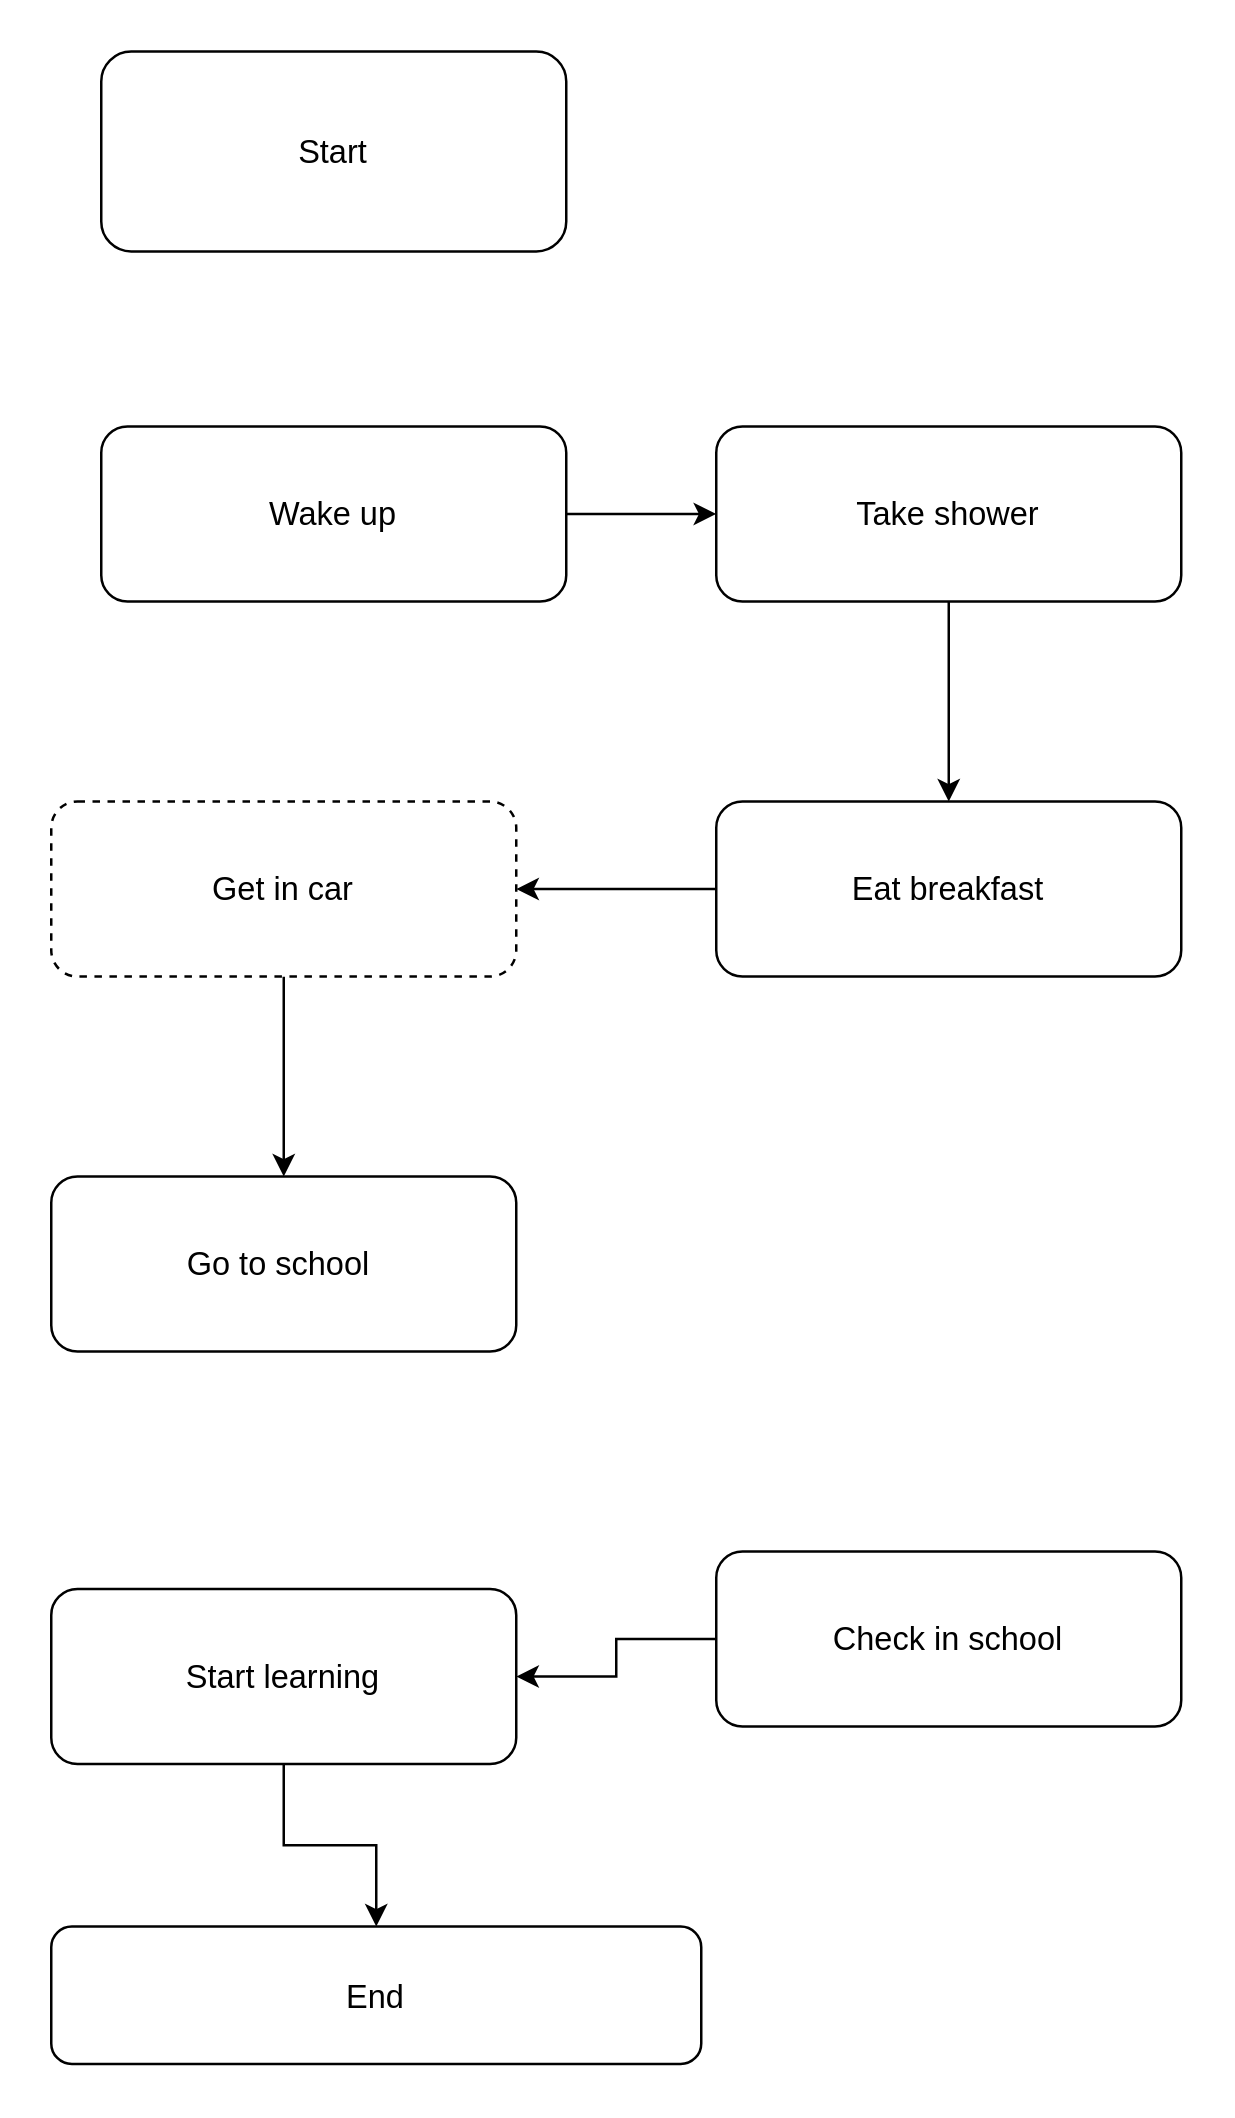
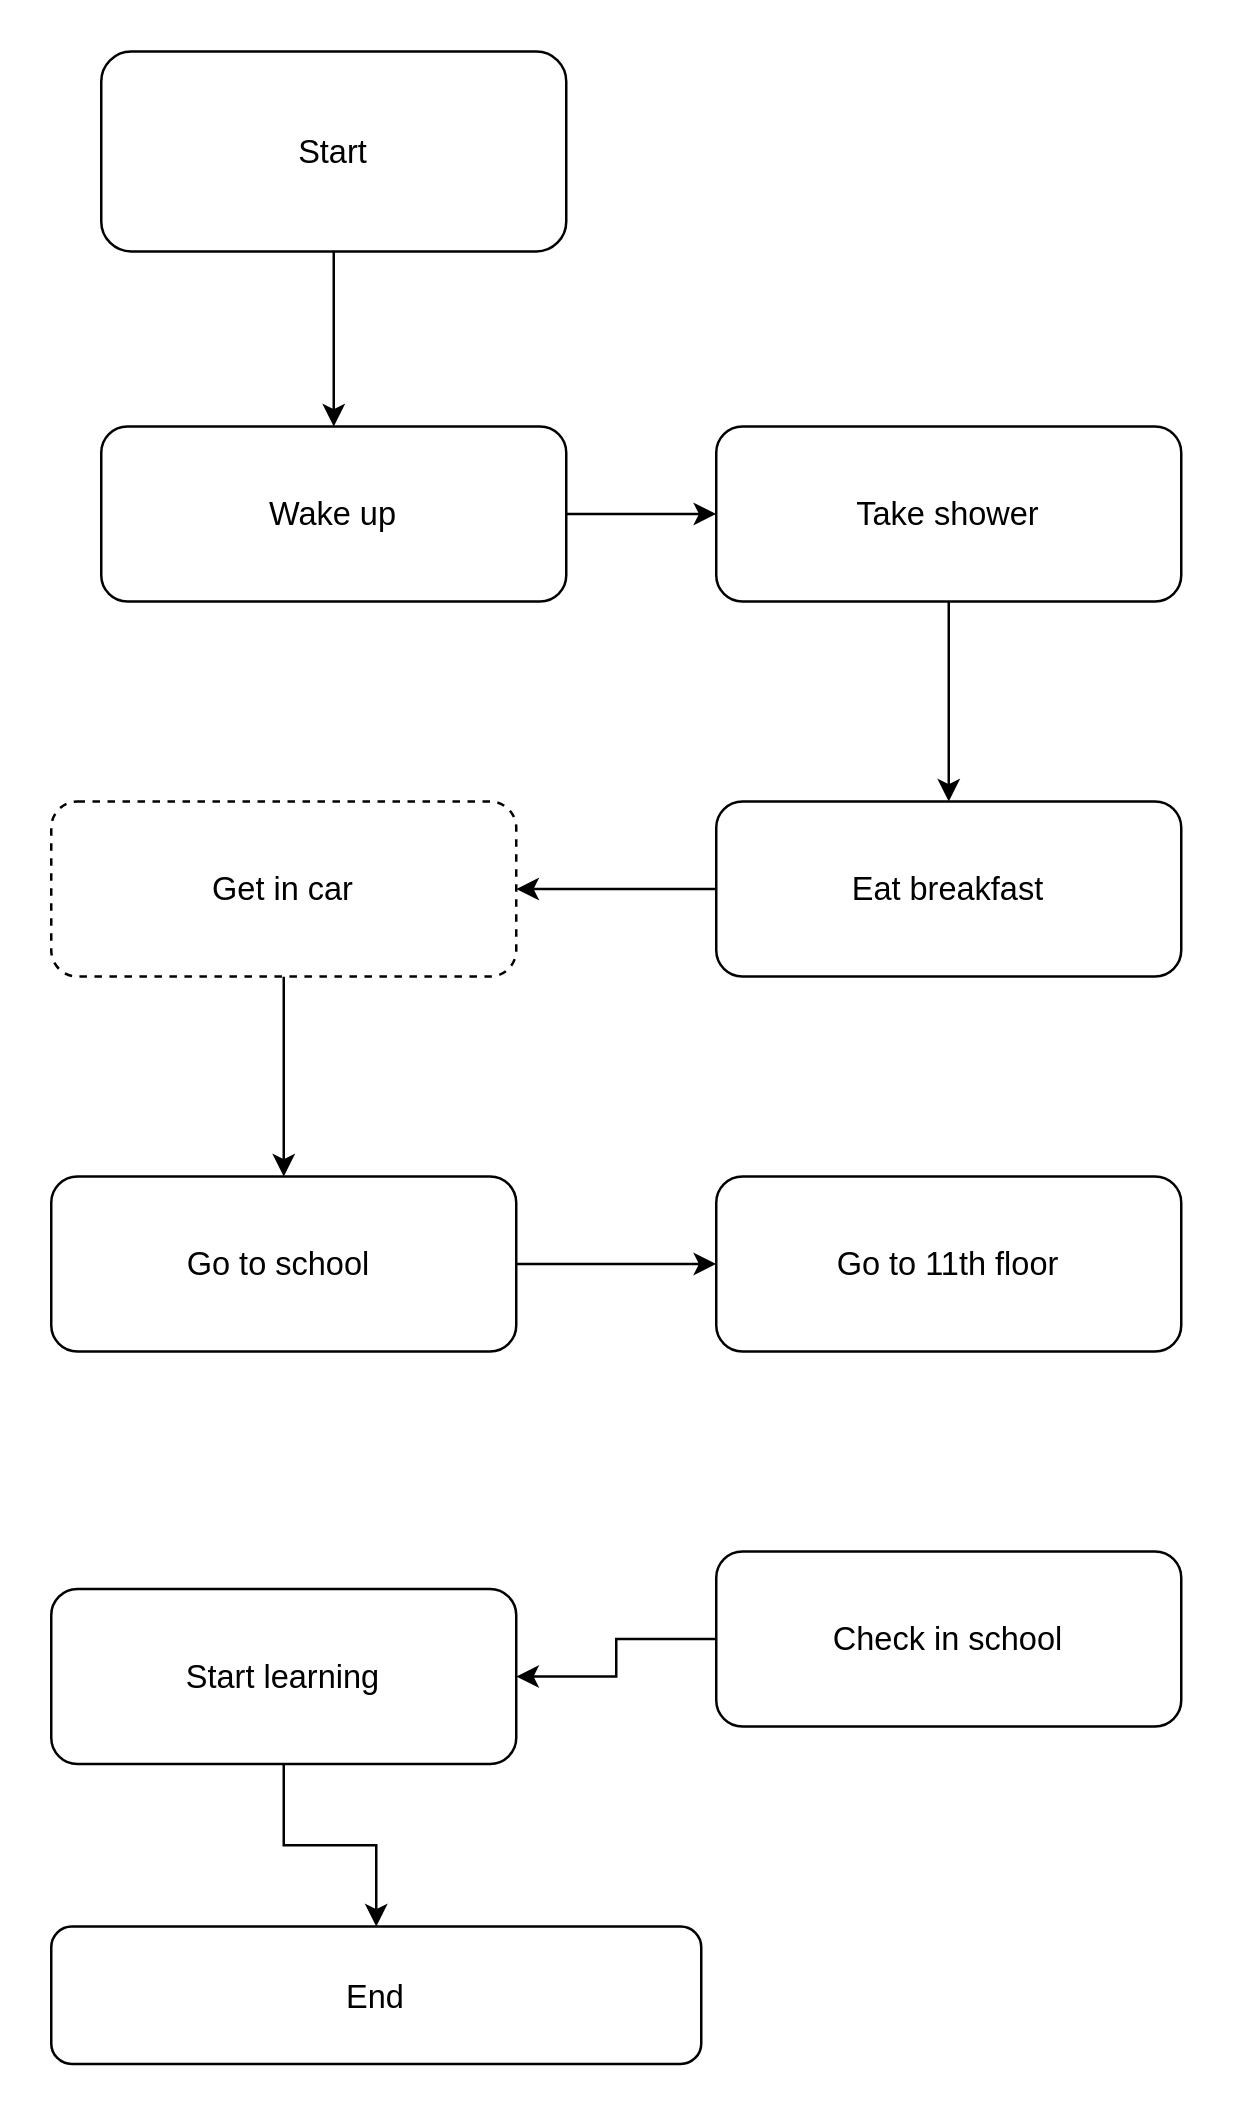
none -> (334, 330)
none -> (608, 1264)
none -> (949, 1264)
